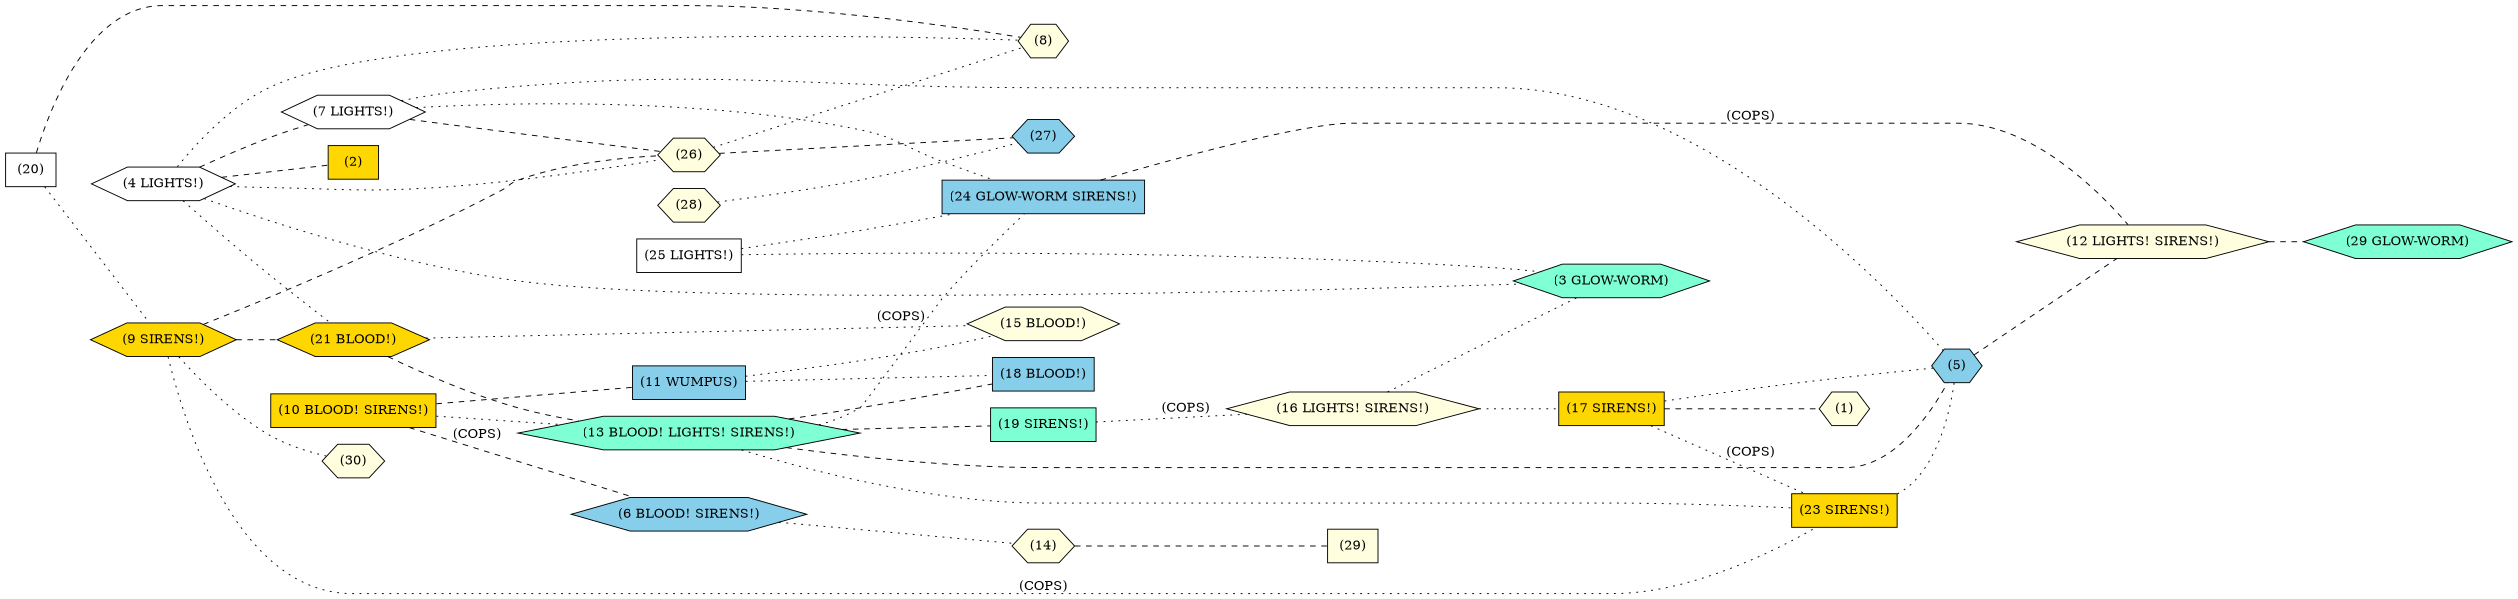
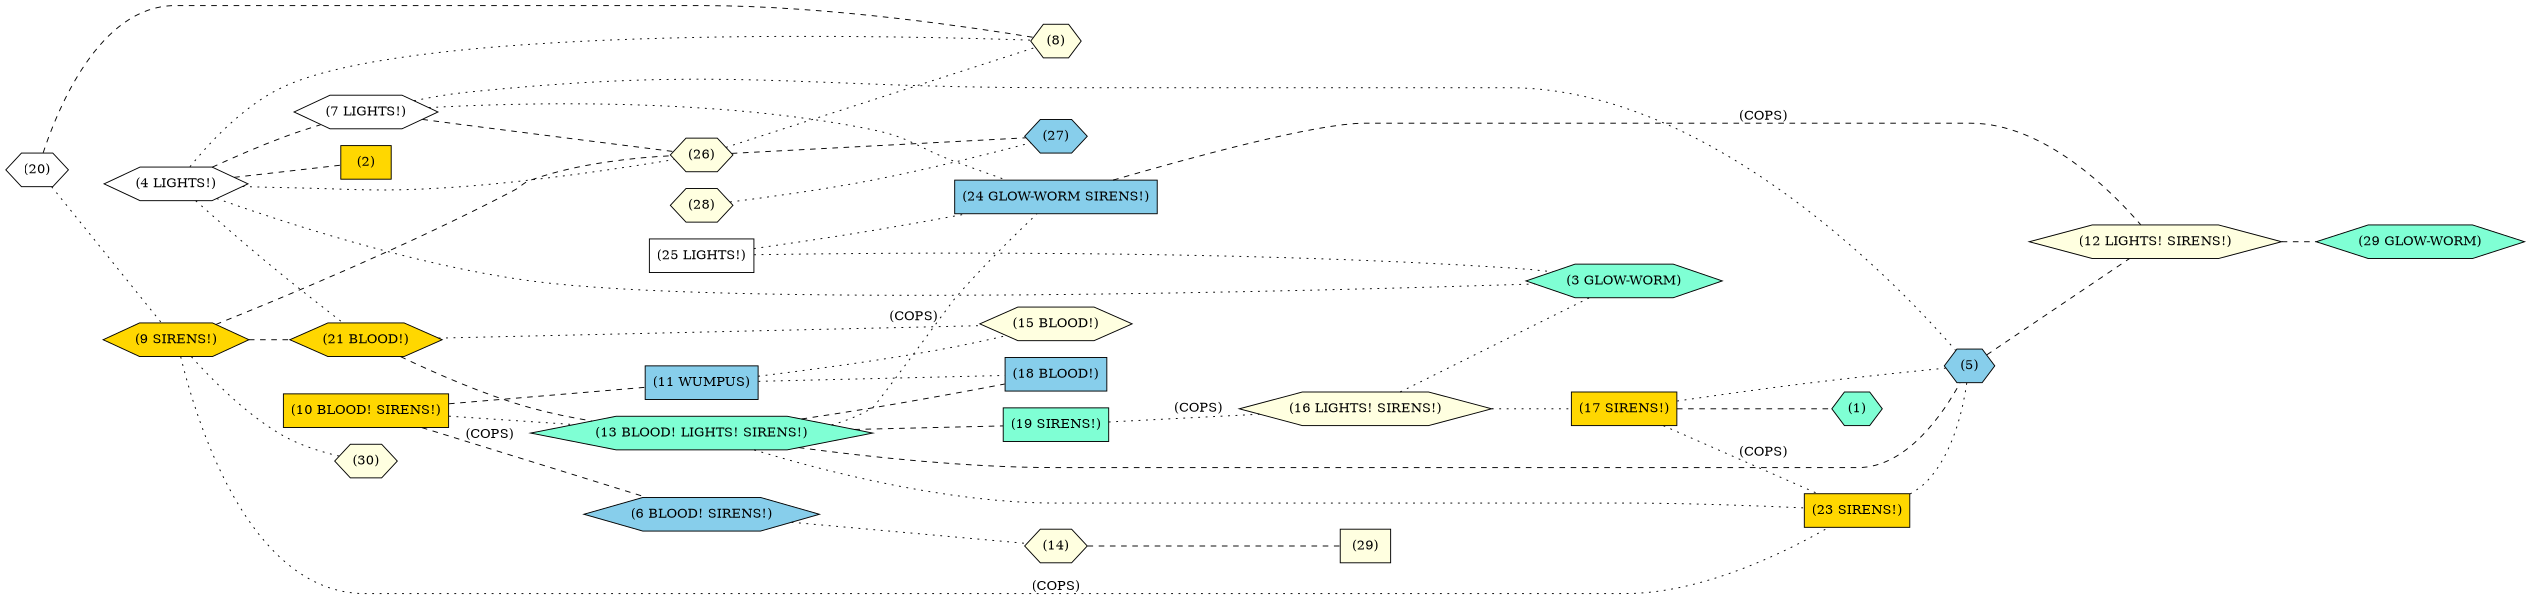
(31, 170) -> (37, 170)
(1844, 409) -> (1857, 409)
